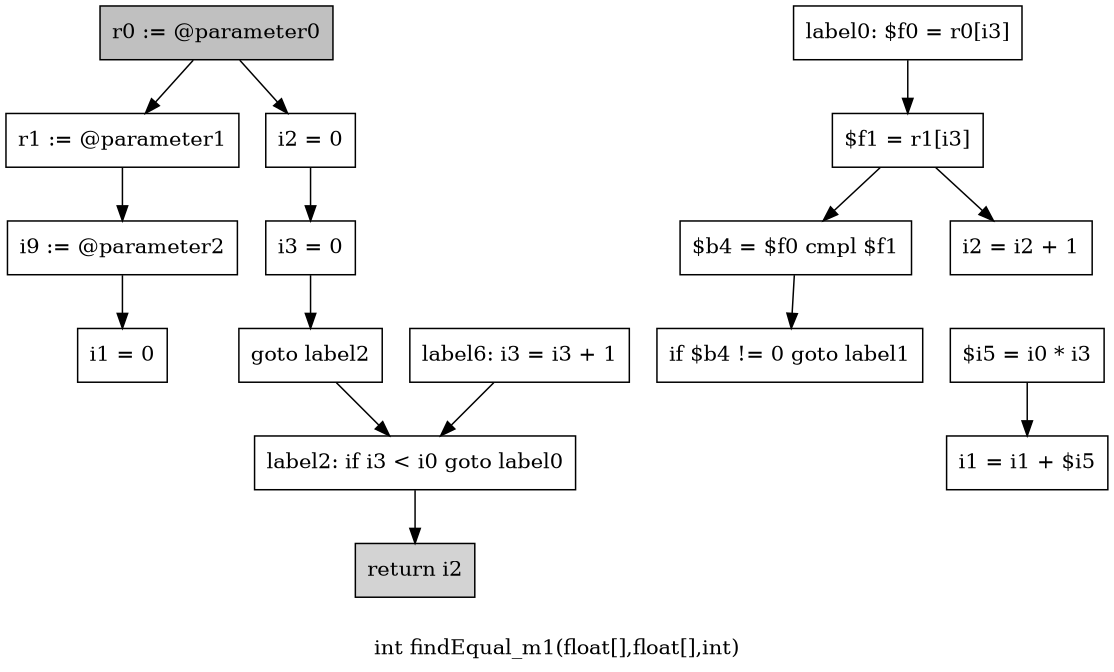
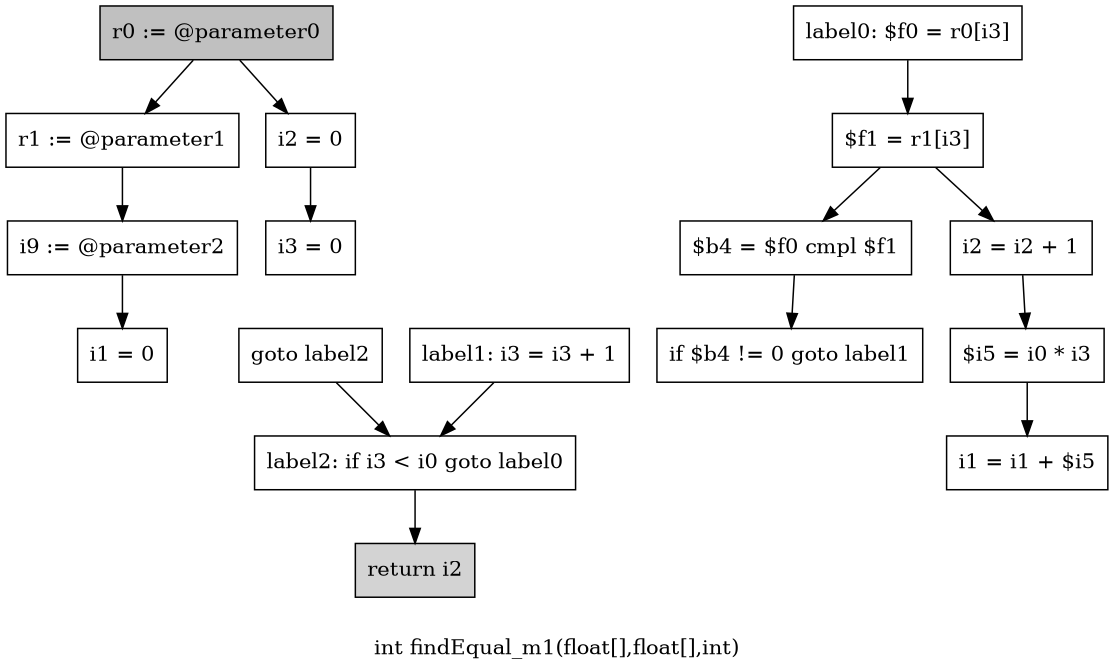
(311, 294) -> none
none -> (1024, 294)
(520, 355) -> (520, 355)
